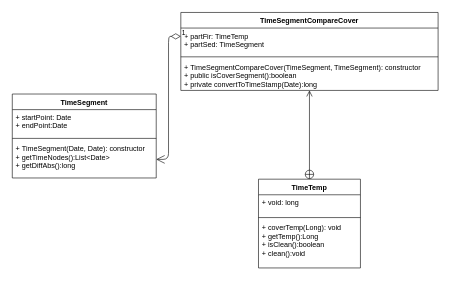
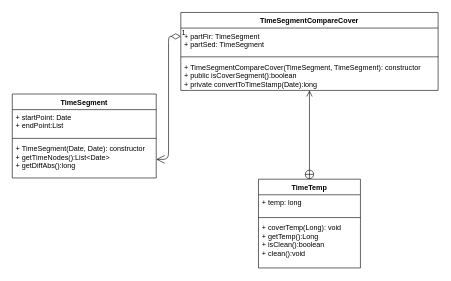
(220, 36) -> (226, 36)
(50, 118) -> (50, 118)
(282, 203) -> (283, 203)
